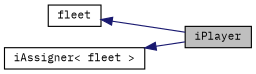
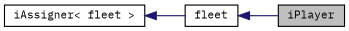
(170, 44) -> (171, 16)
